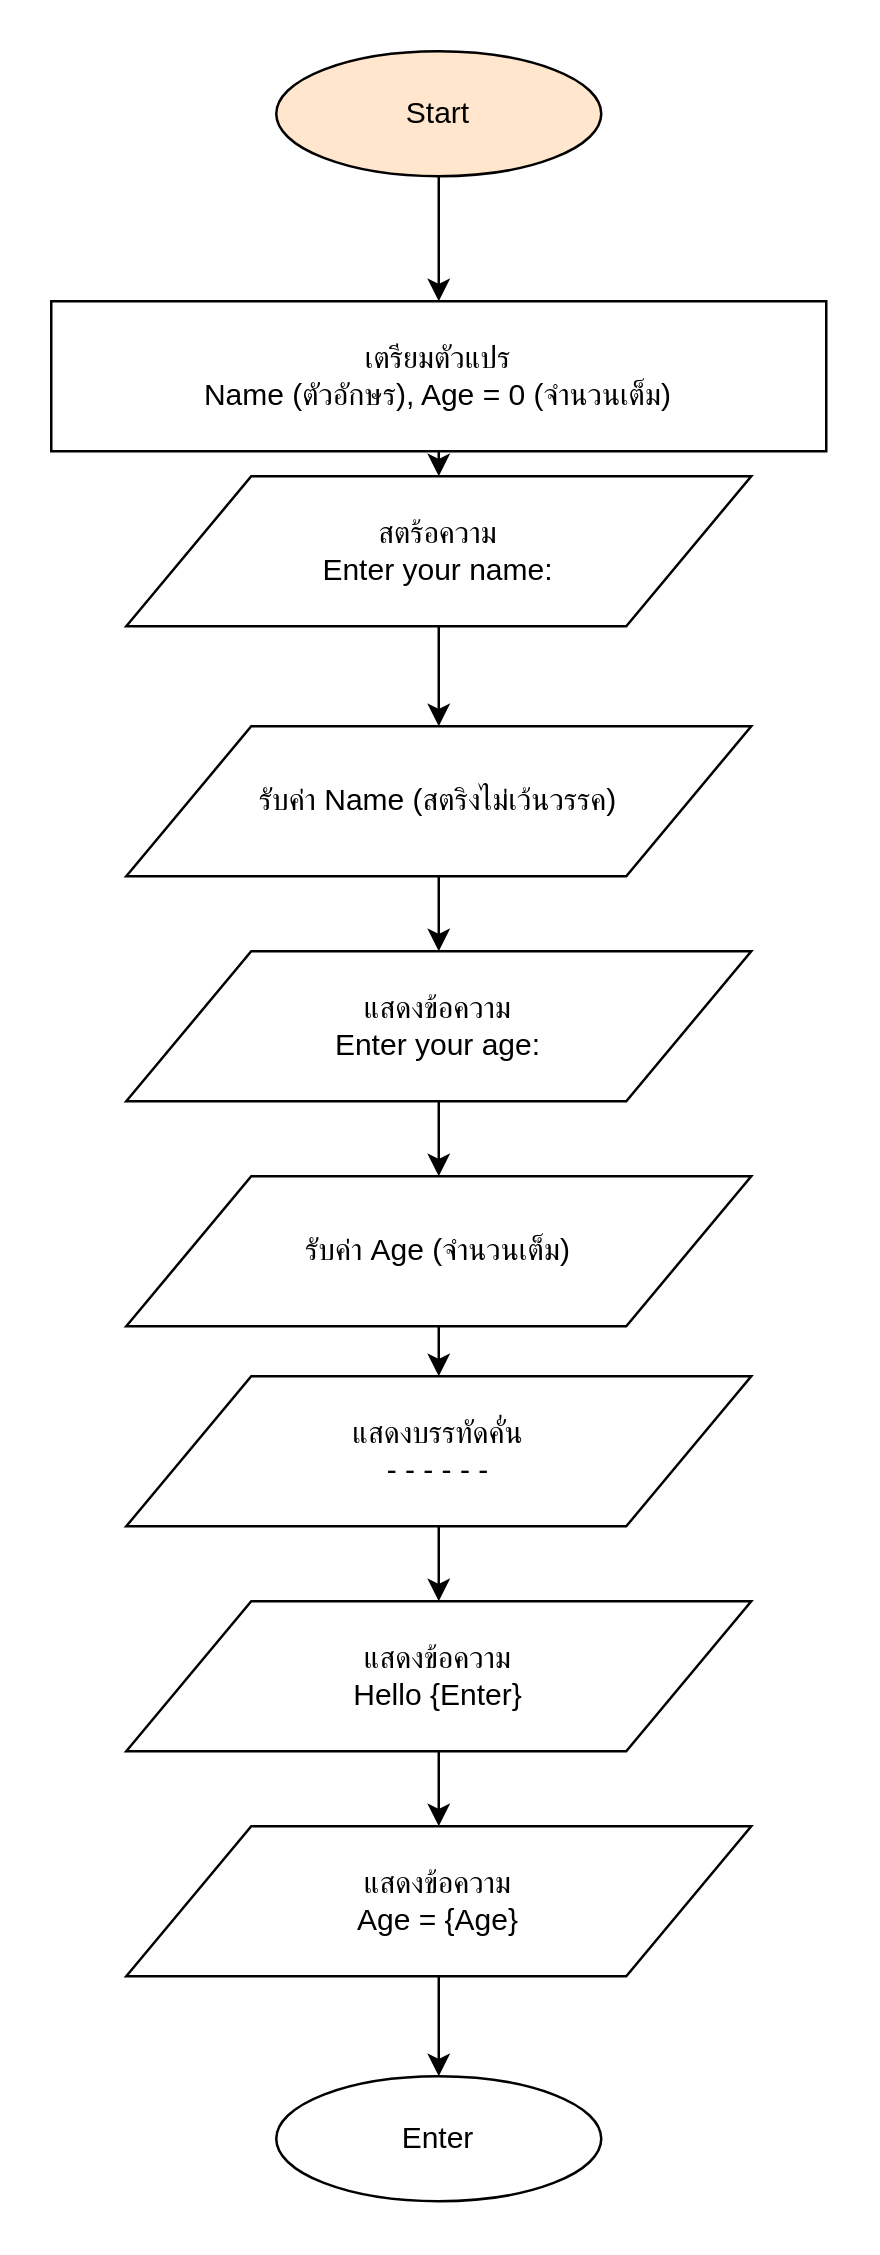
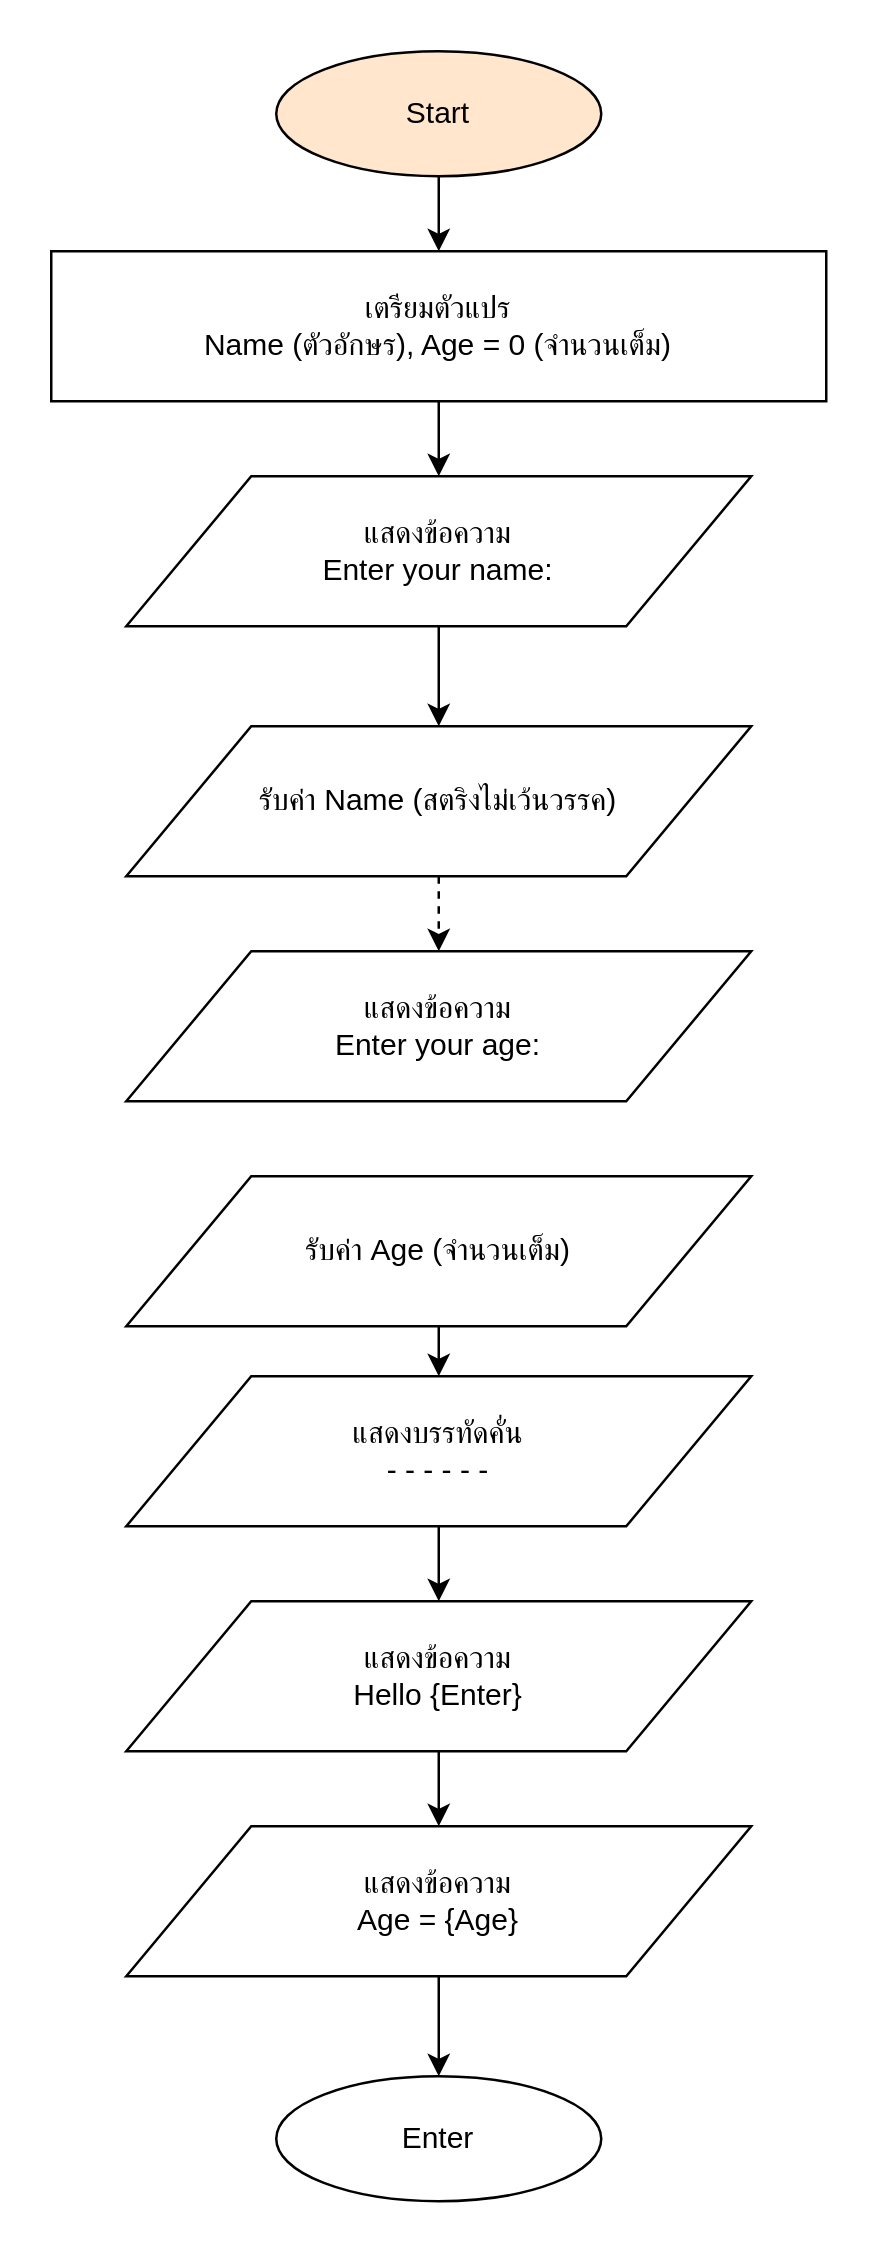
(439, 376) -> (439, 326)
(439, 551) -> (439, 551)
(439, 907) -> (439, 907)
(439, 1130) -> none
